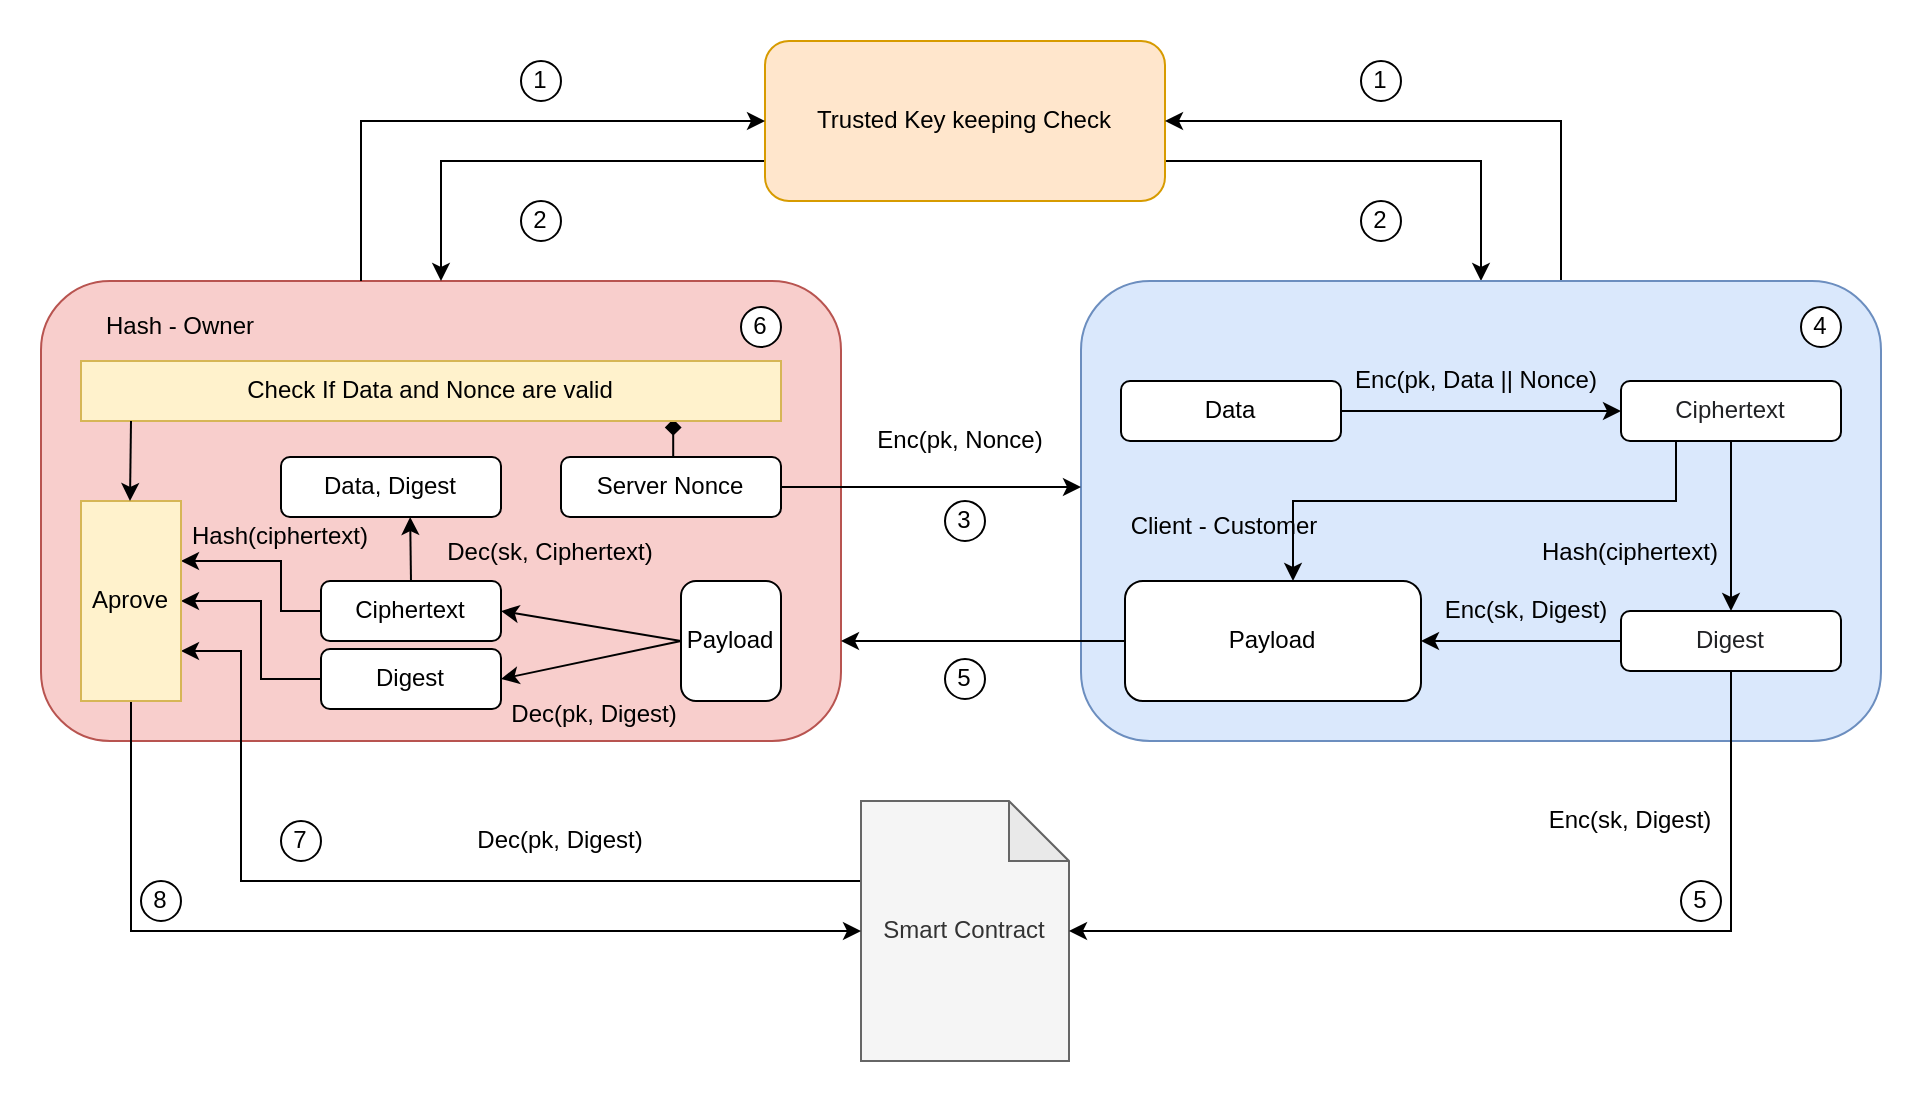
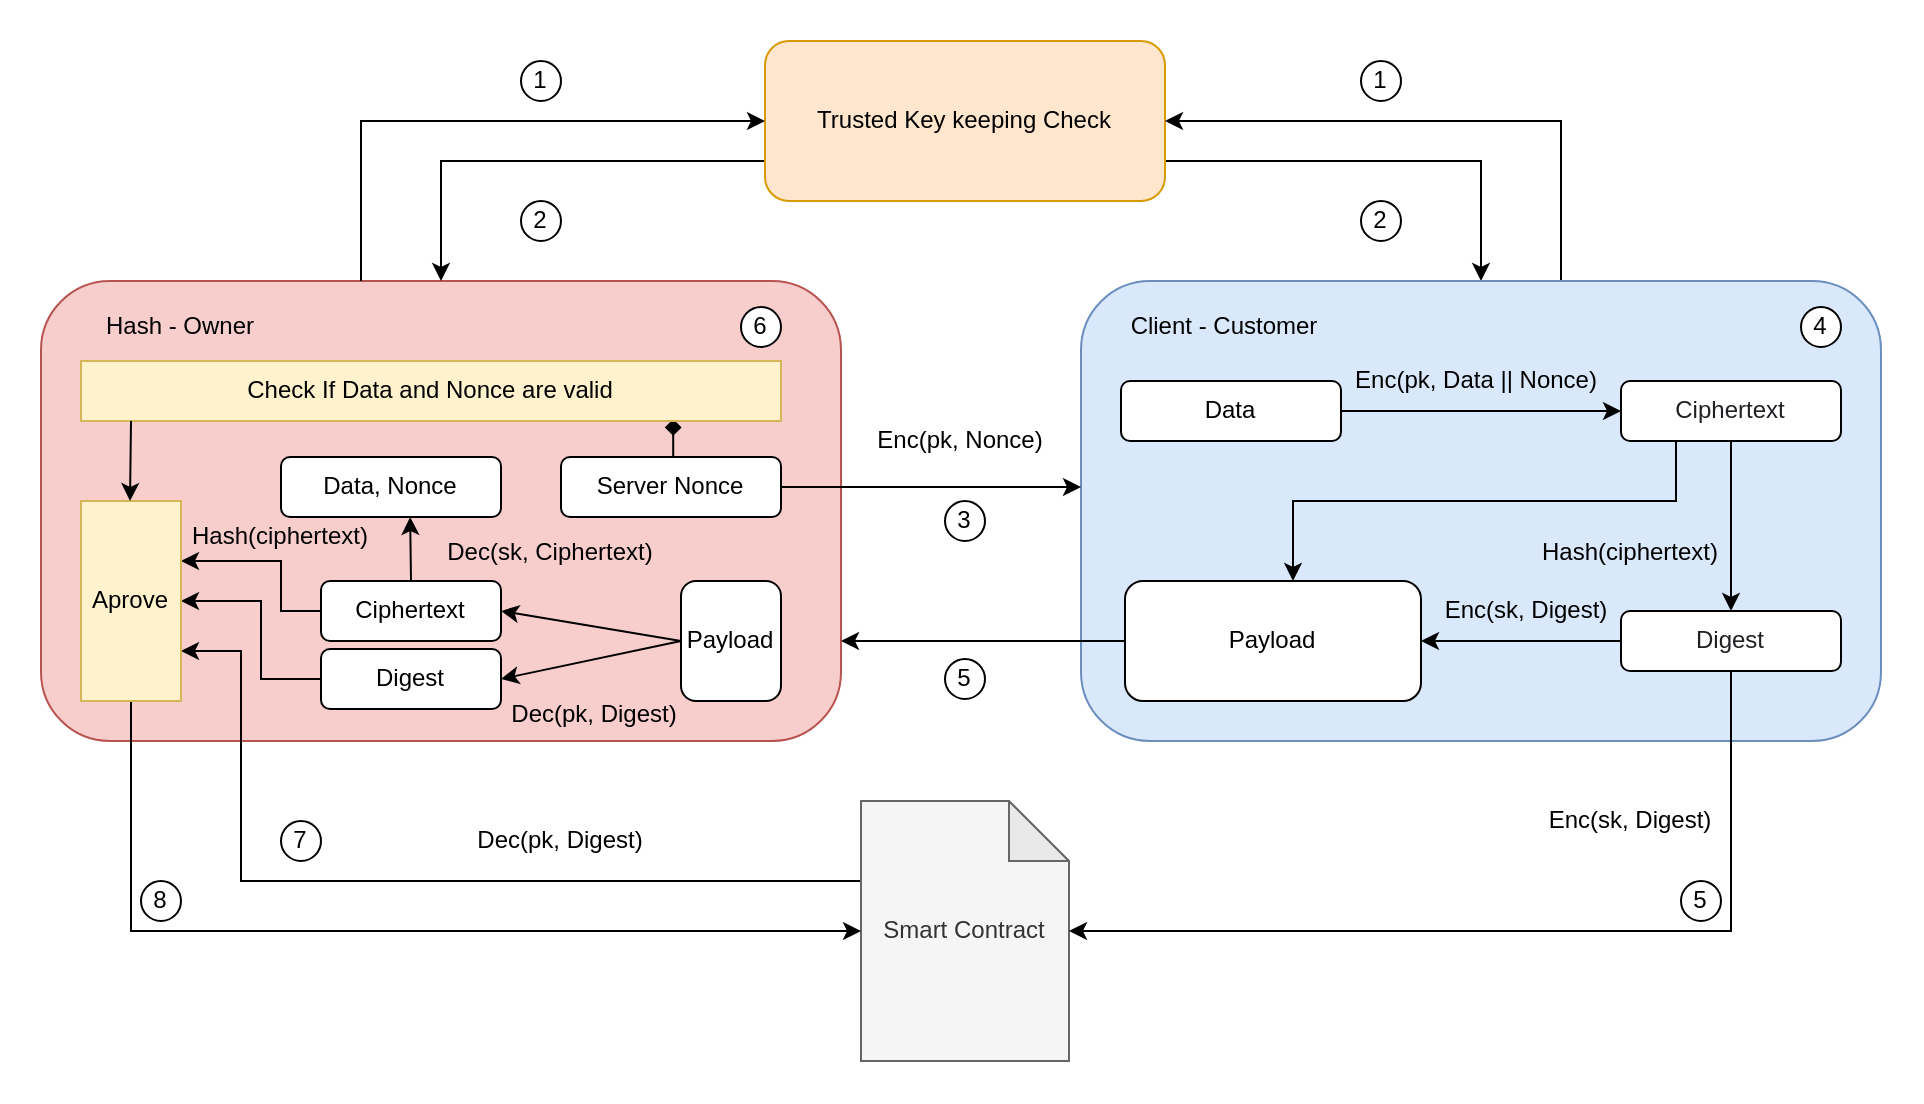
(391, 487) -> (391, 487)
(1225, 527) -> (1225, 327)
